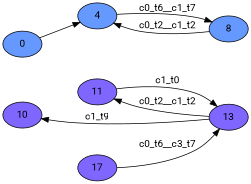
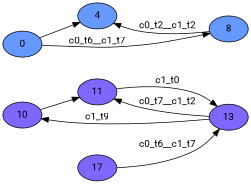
(161, 14) -> (123, 47)
(168, 102) -> (168, 102)
none -> (56, 105)
(168, 144) -> (168, 144)
